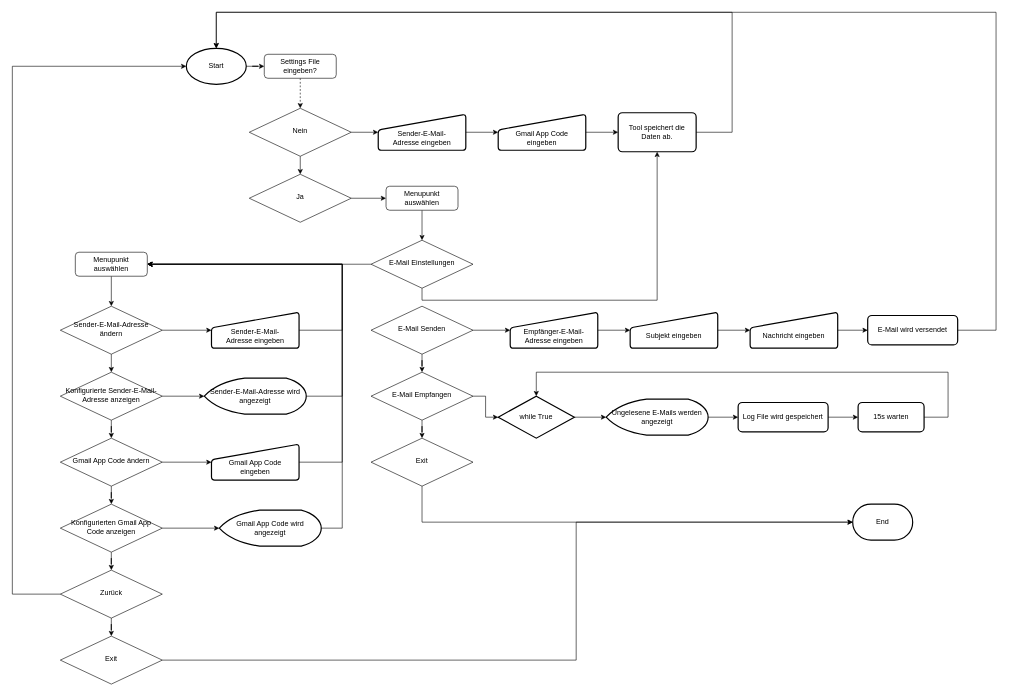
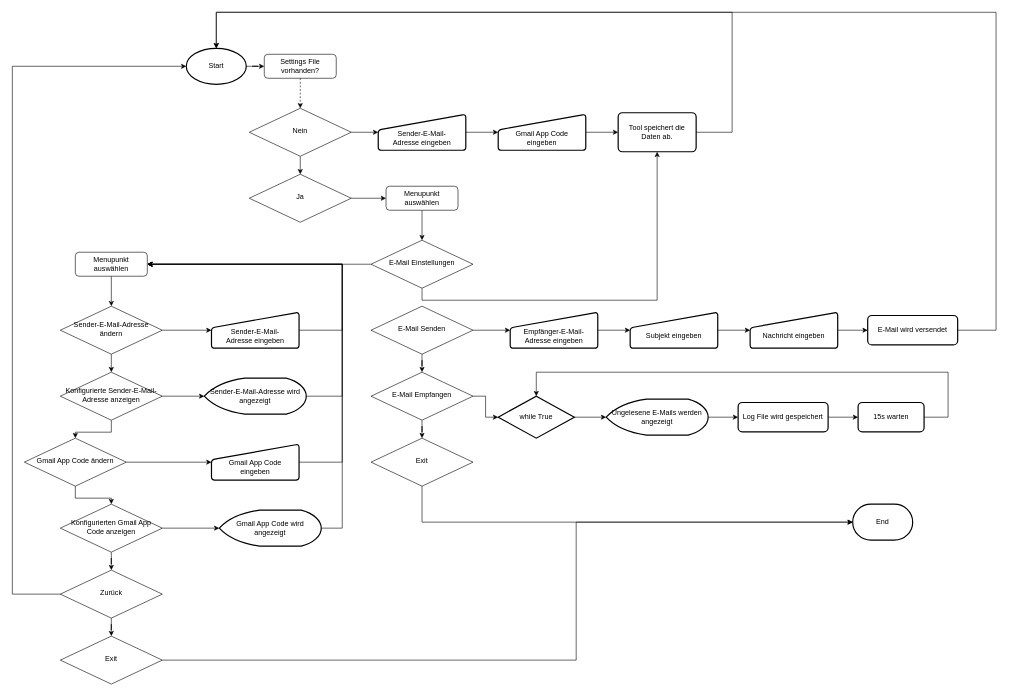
(300, 66) -> (300, 66)
(111, 462) -> (75, 462)
